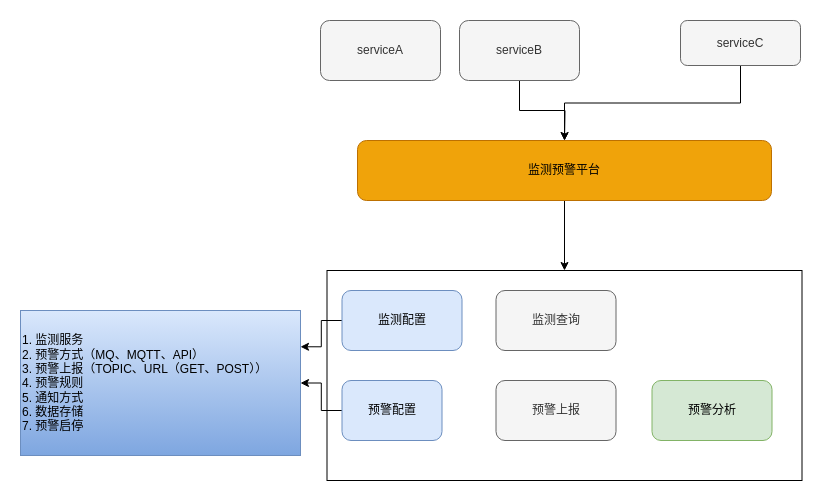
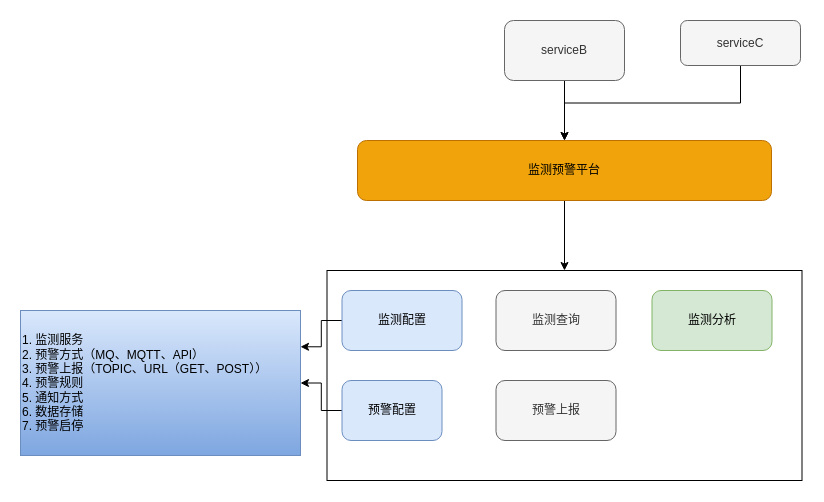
(381, 51) -> none
(520, 51) -> (565, 51)
(567, 103) -> (567, 103)
none -> (712, 321)
(712, 411) -> none
